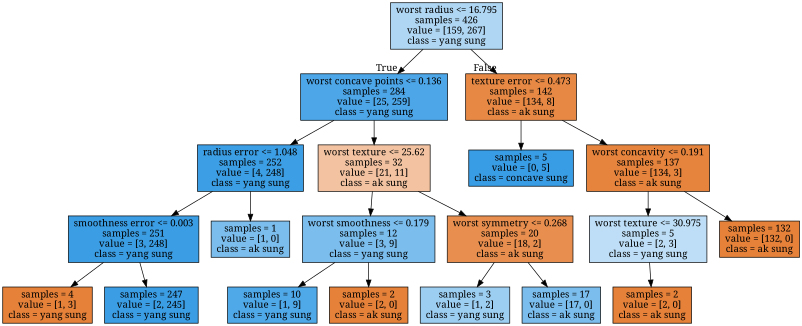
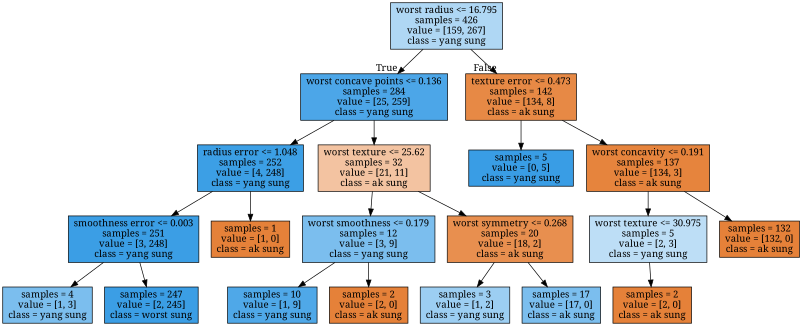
(521, 168) -> (521, 168)
(250, 239) -> (250, 239)
(47, 305) -> (47, 305)
(151, 305) -> (151, 305)
